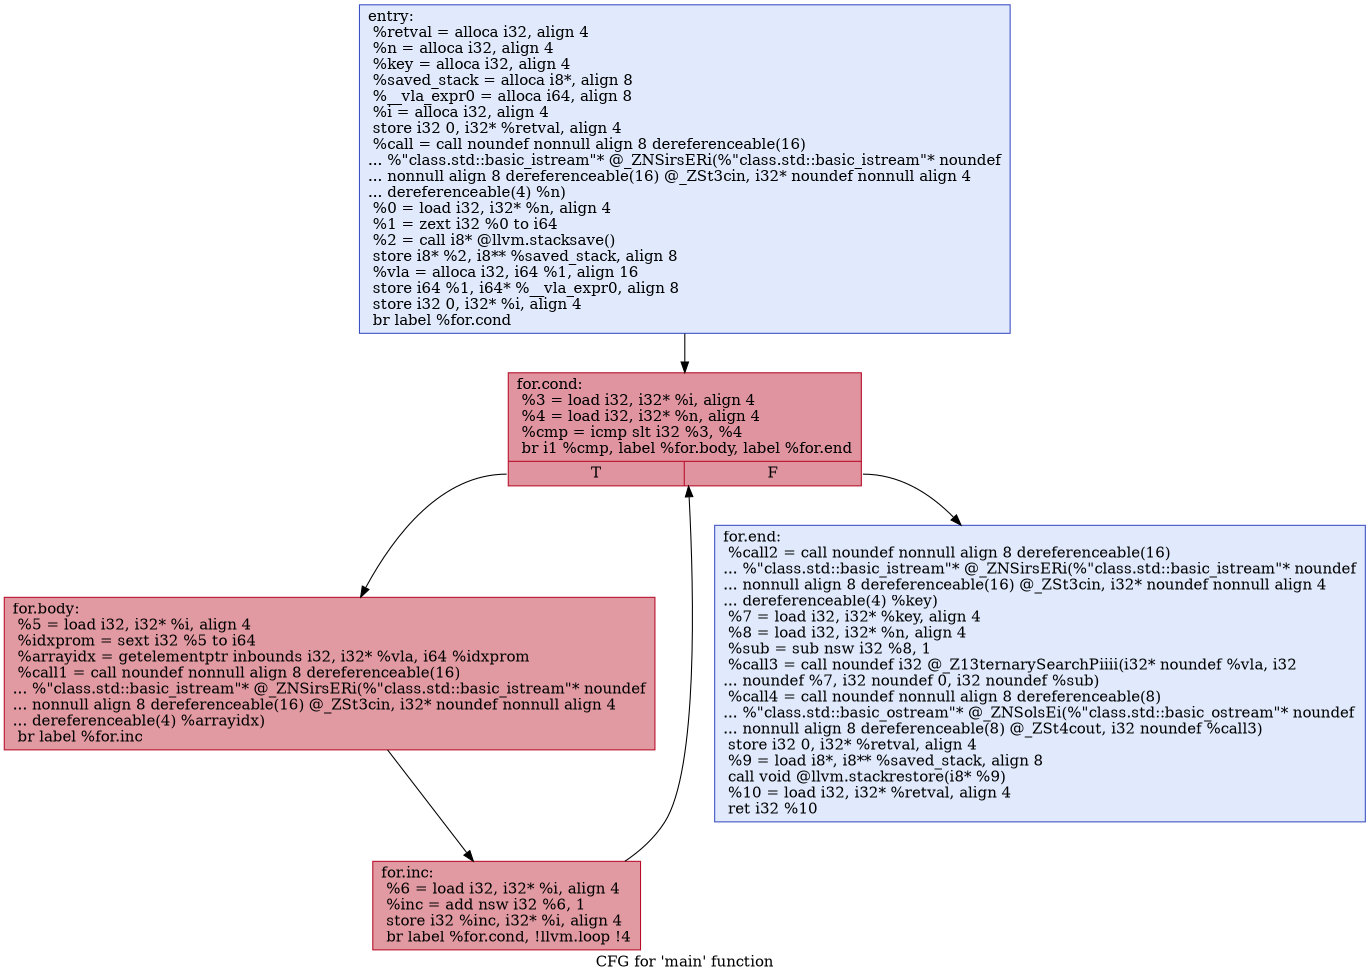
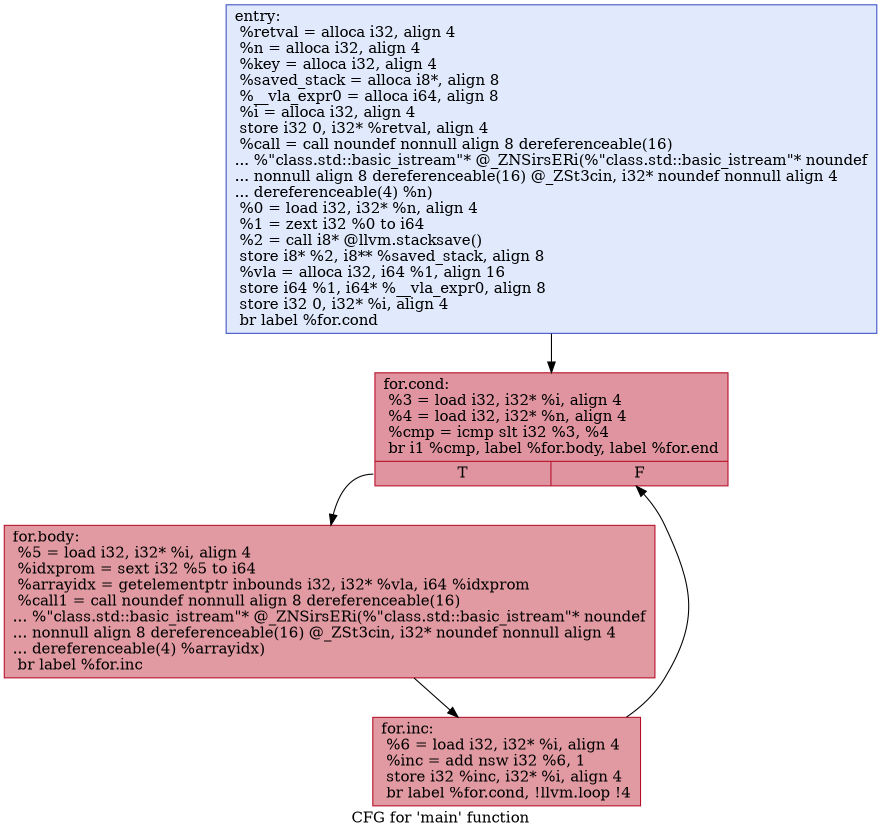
(1040, 674) -> none
